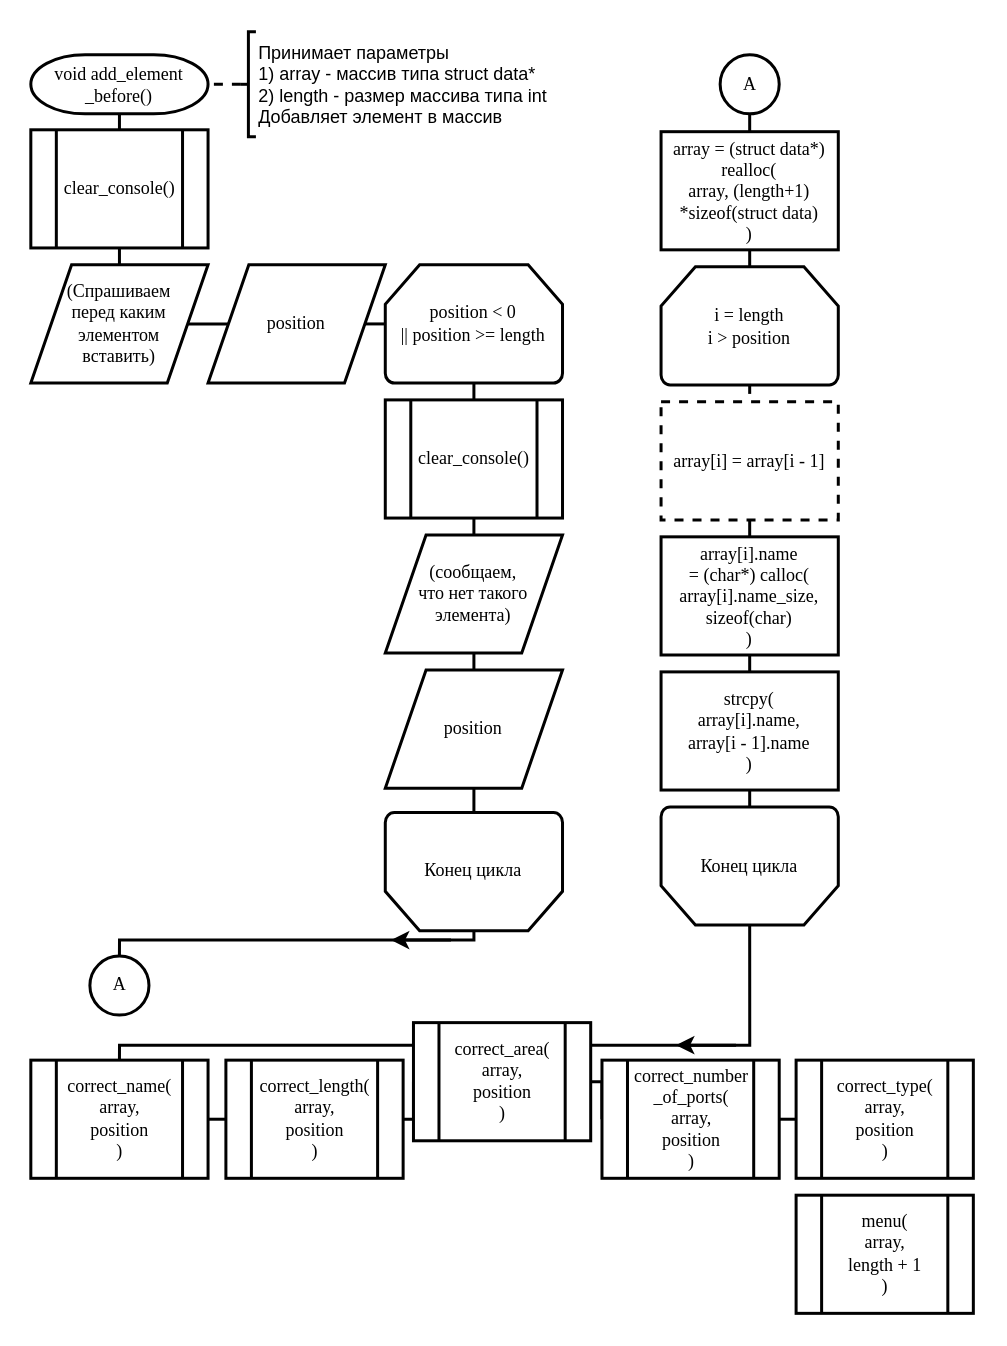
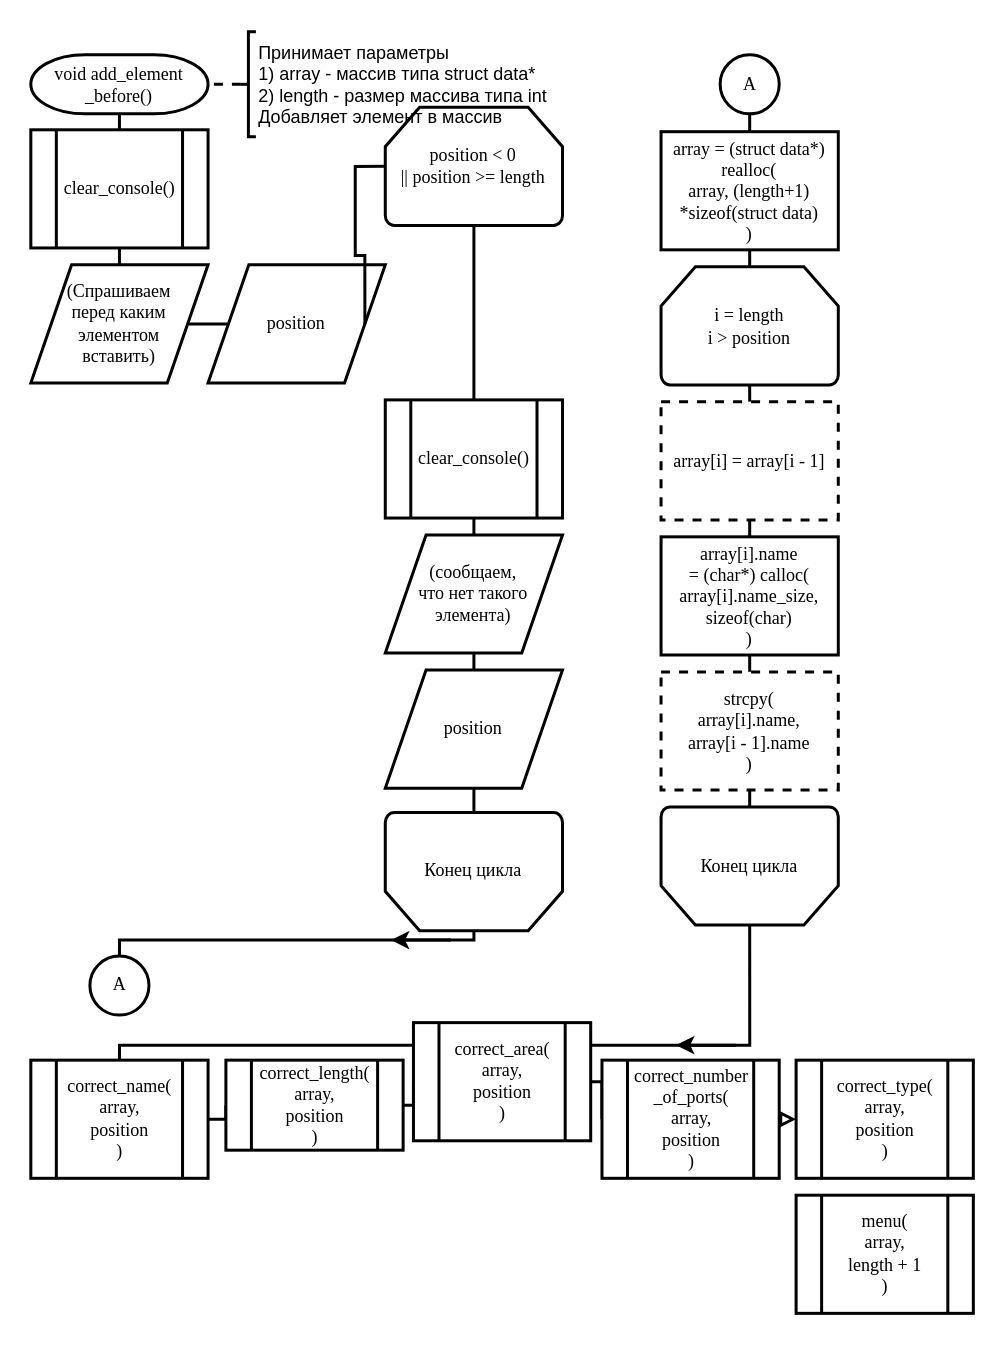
(474, 324) -> (474, 166)
(749, 396) -> (749, 396)
(749, 731) -> (749, 731)
(314, 1119) -> (314, 1105)
(785, 1119) -> (779, 1119)
